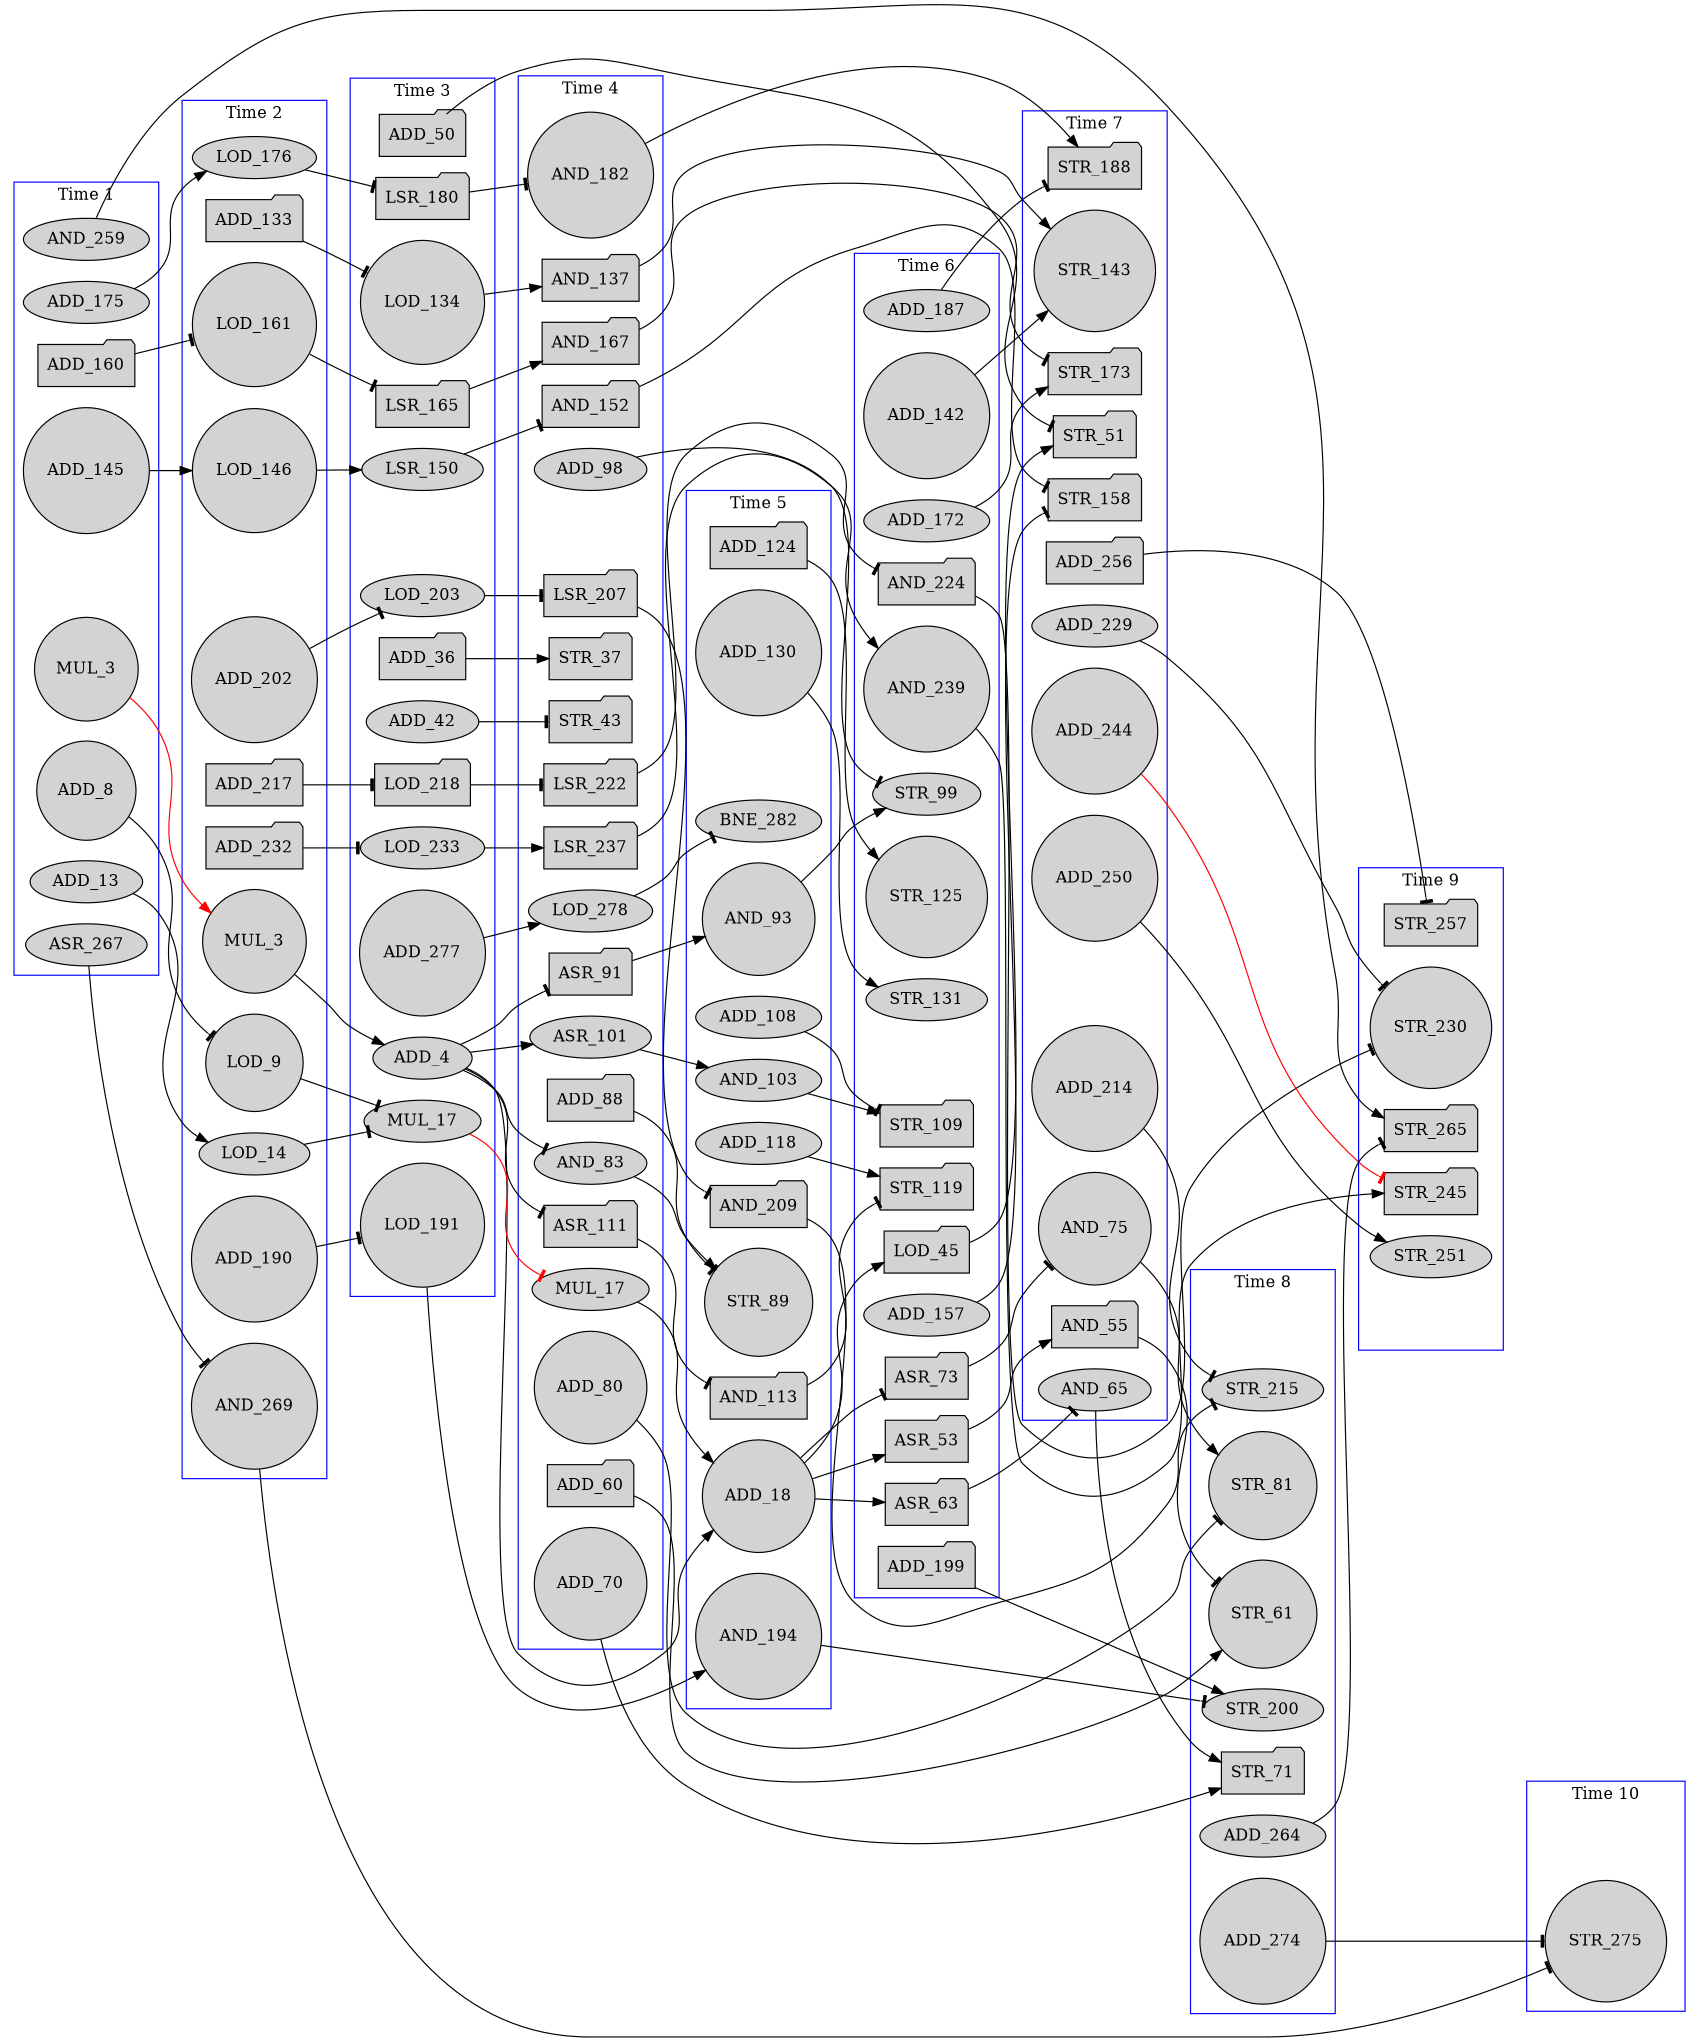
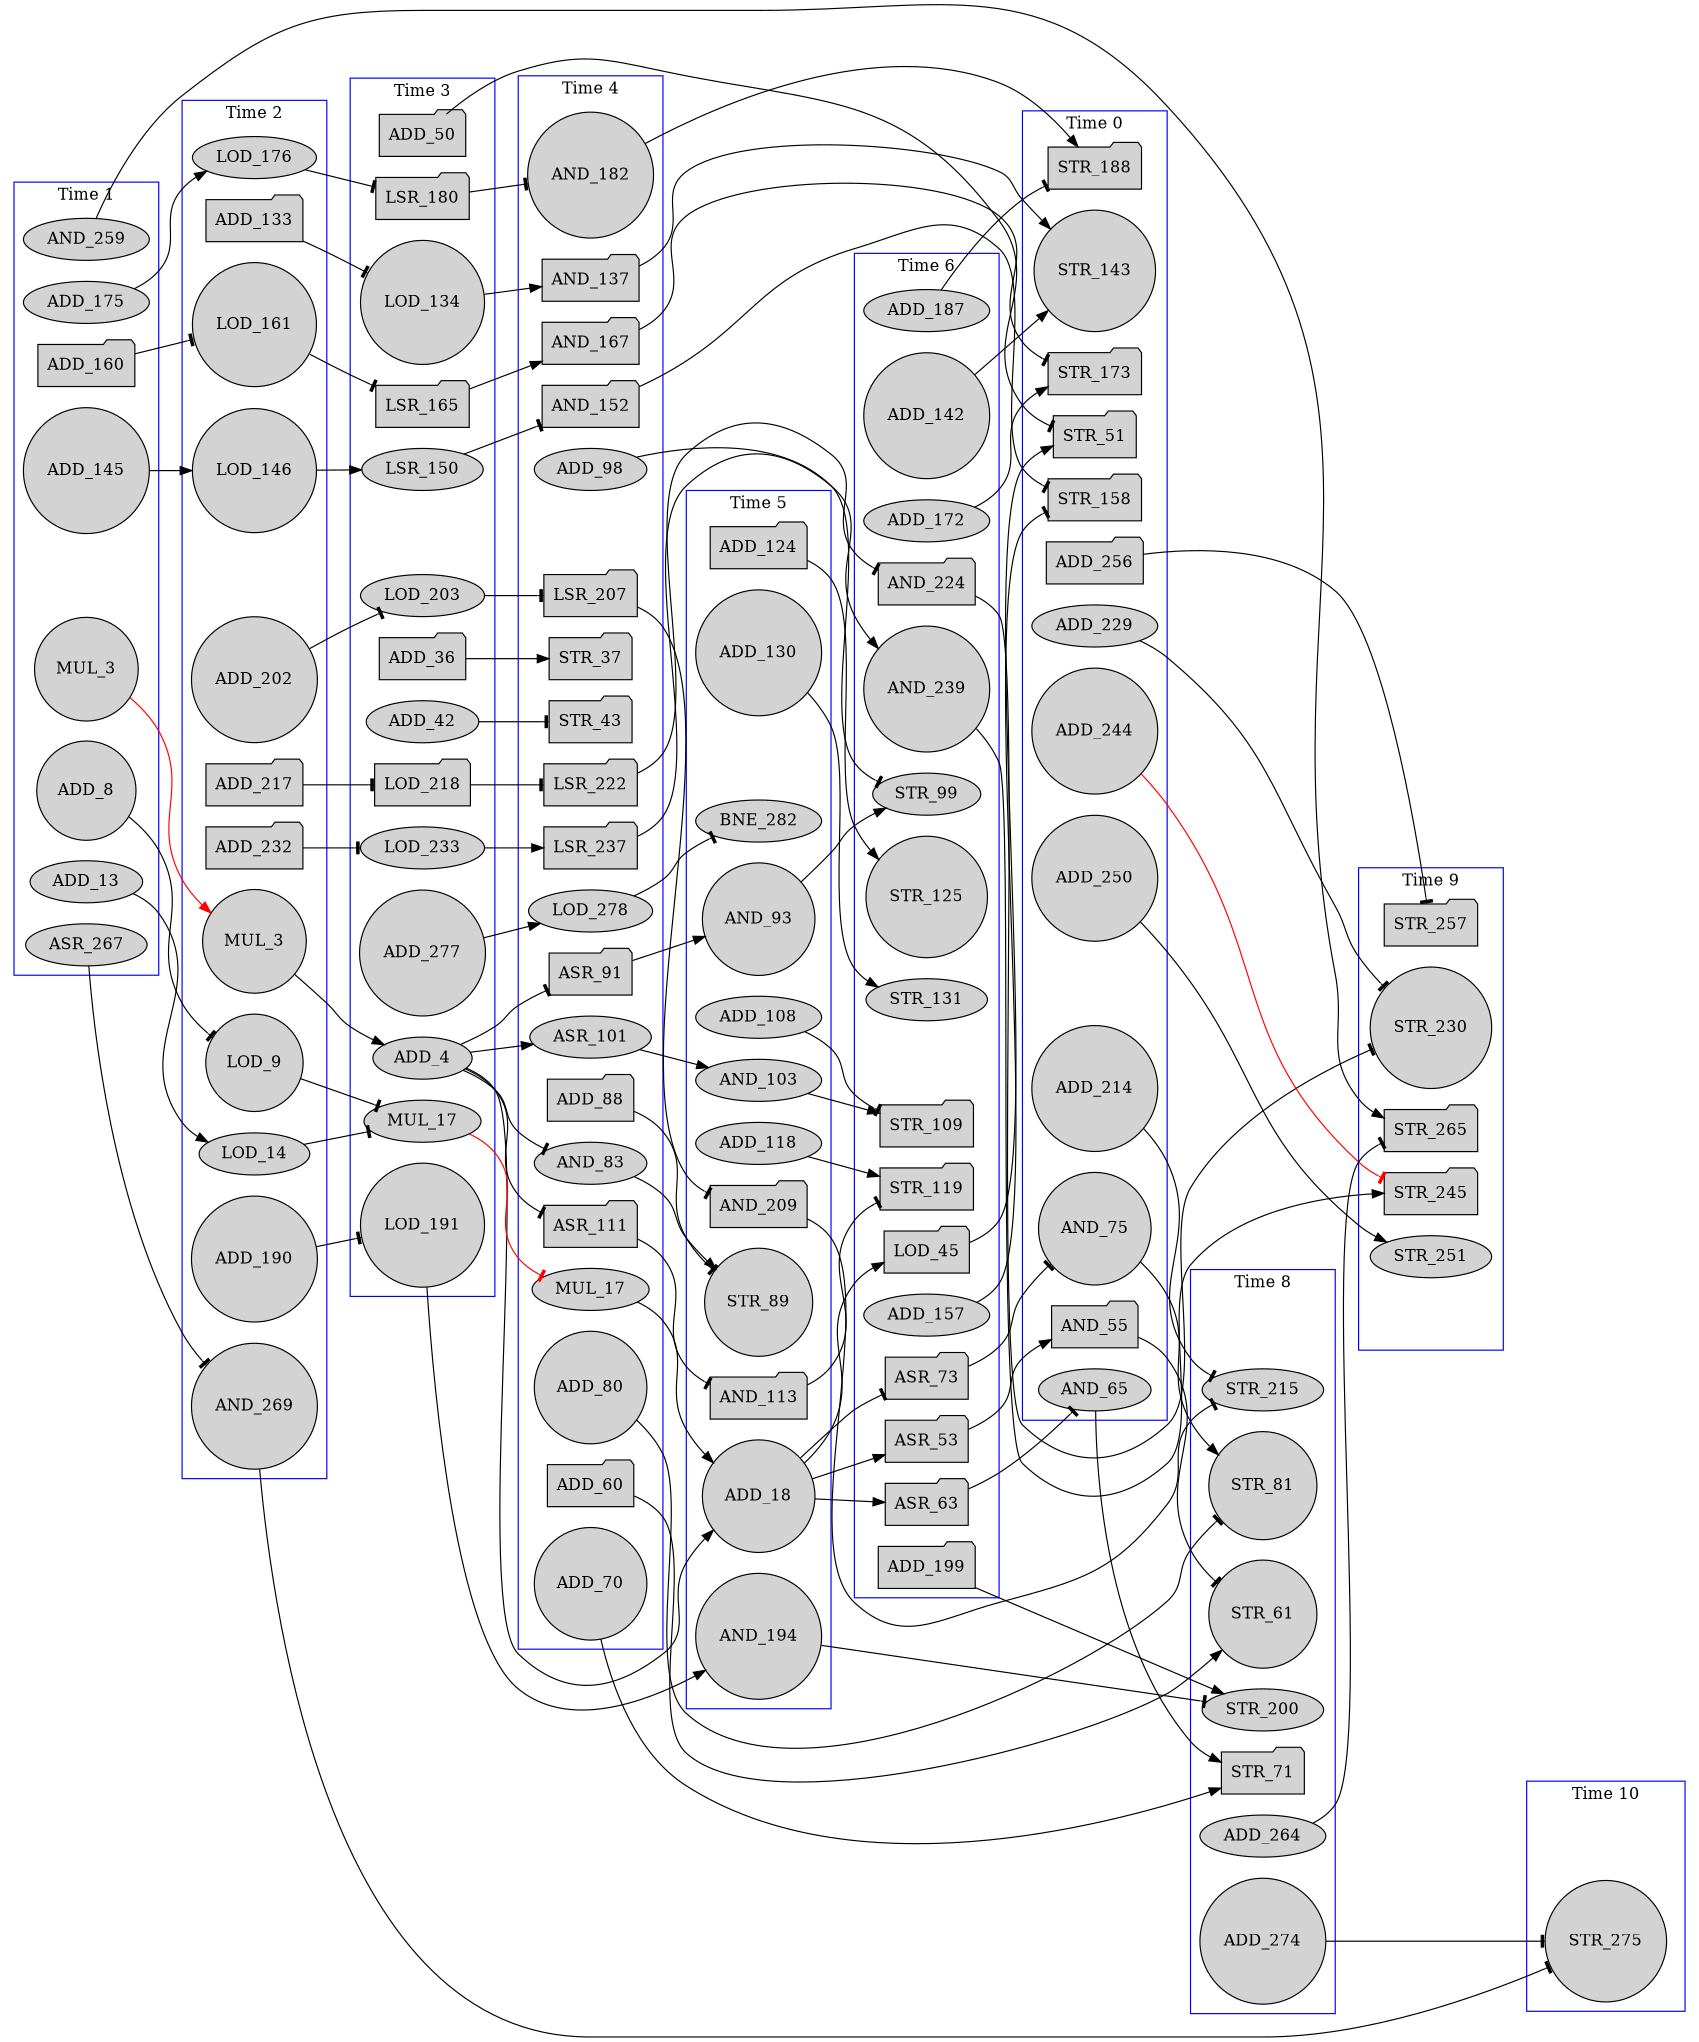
(1095, 124) -> (1095, 124)
